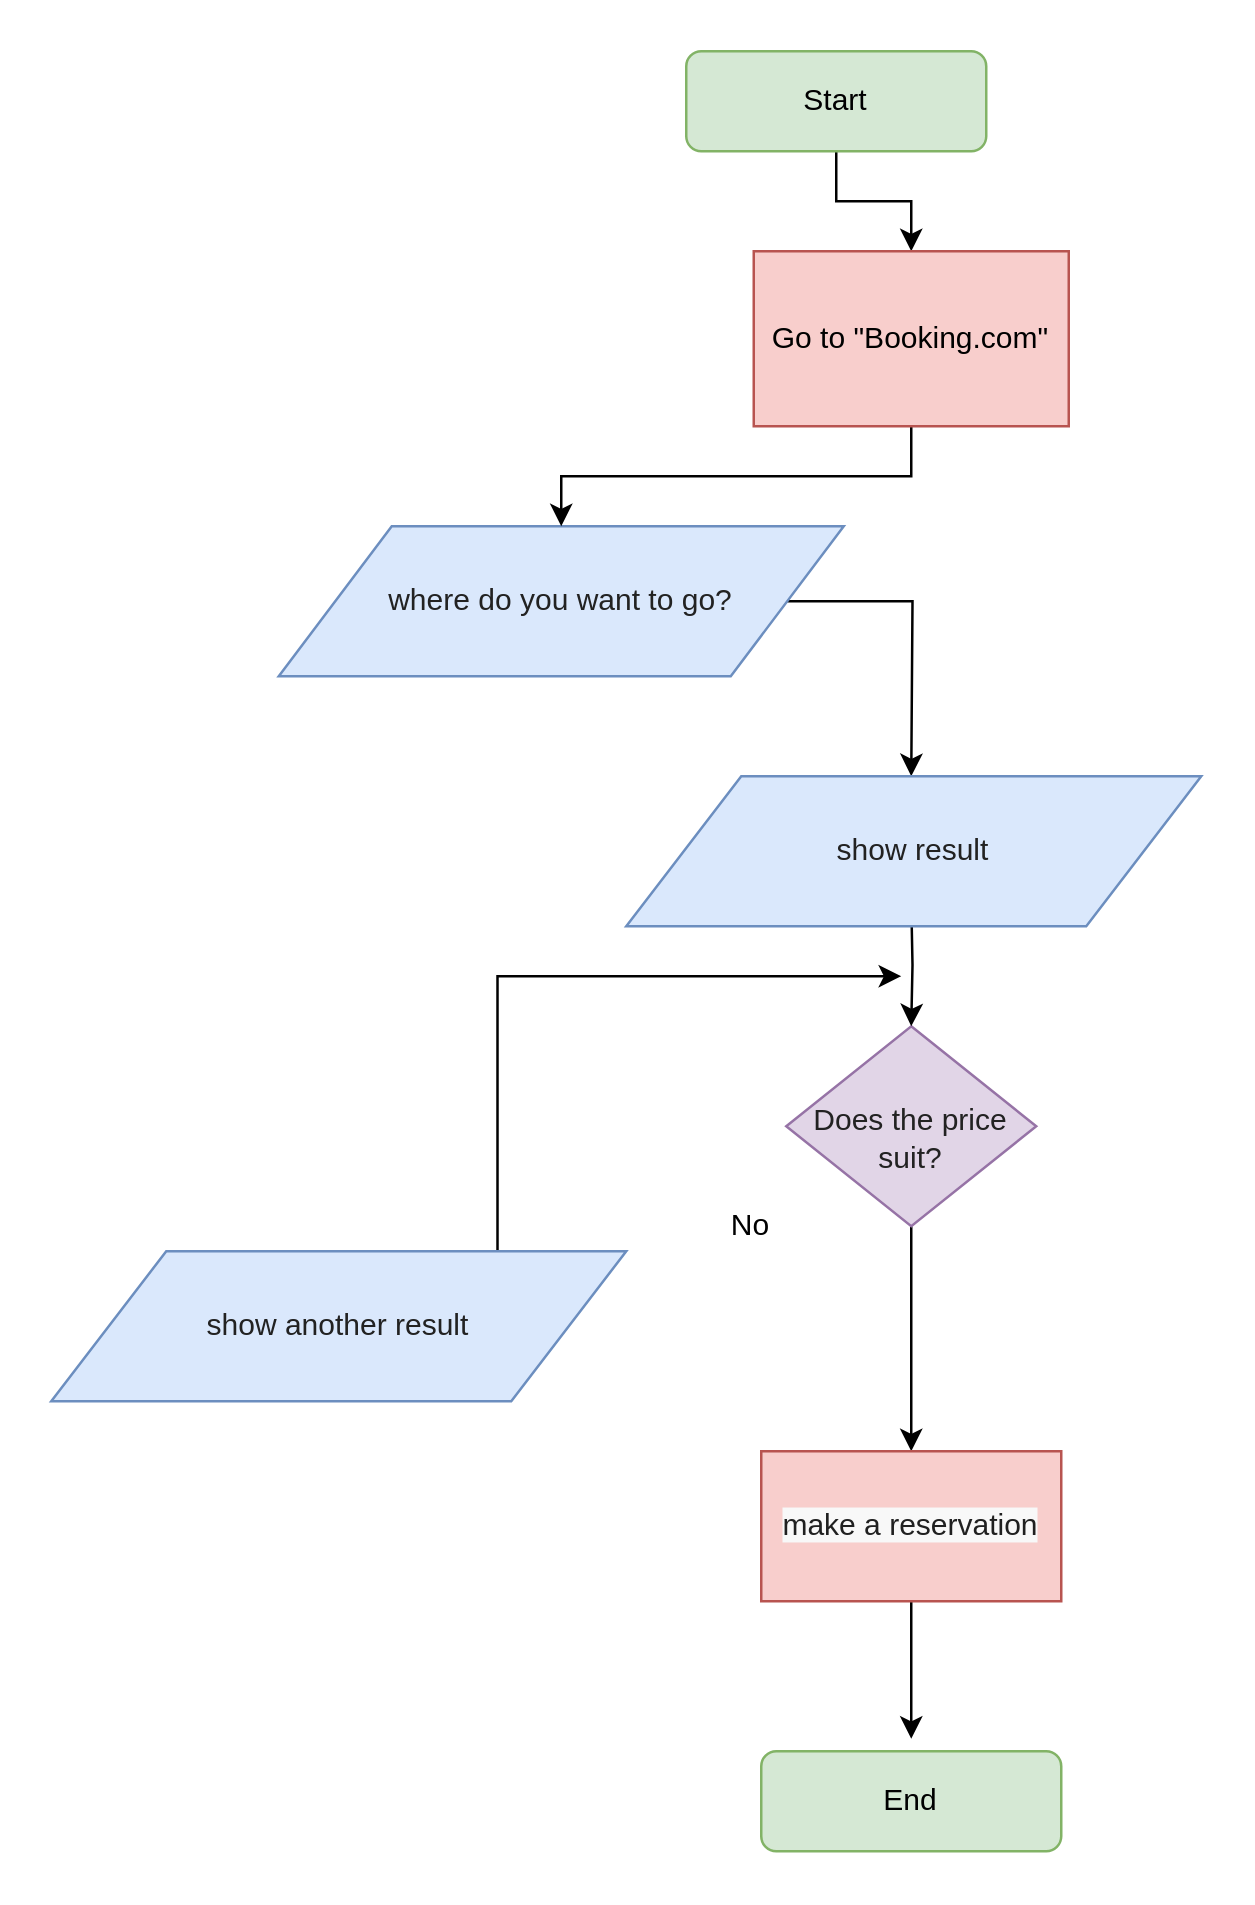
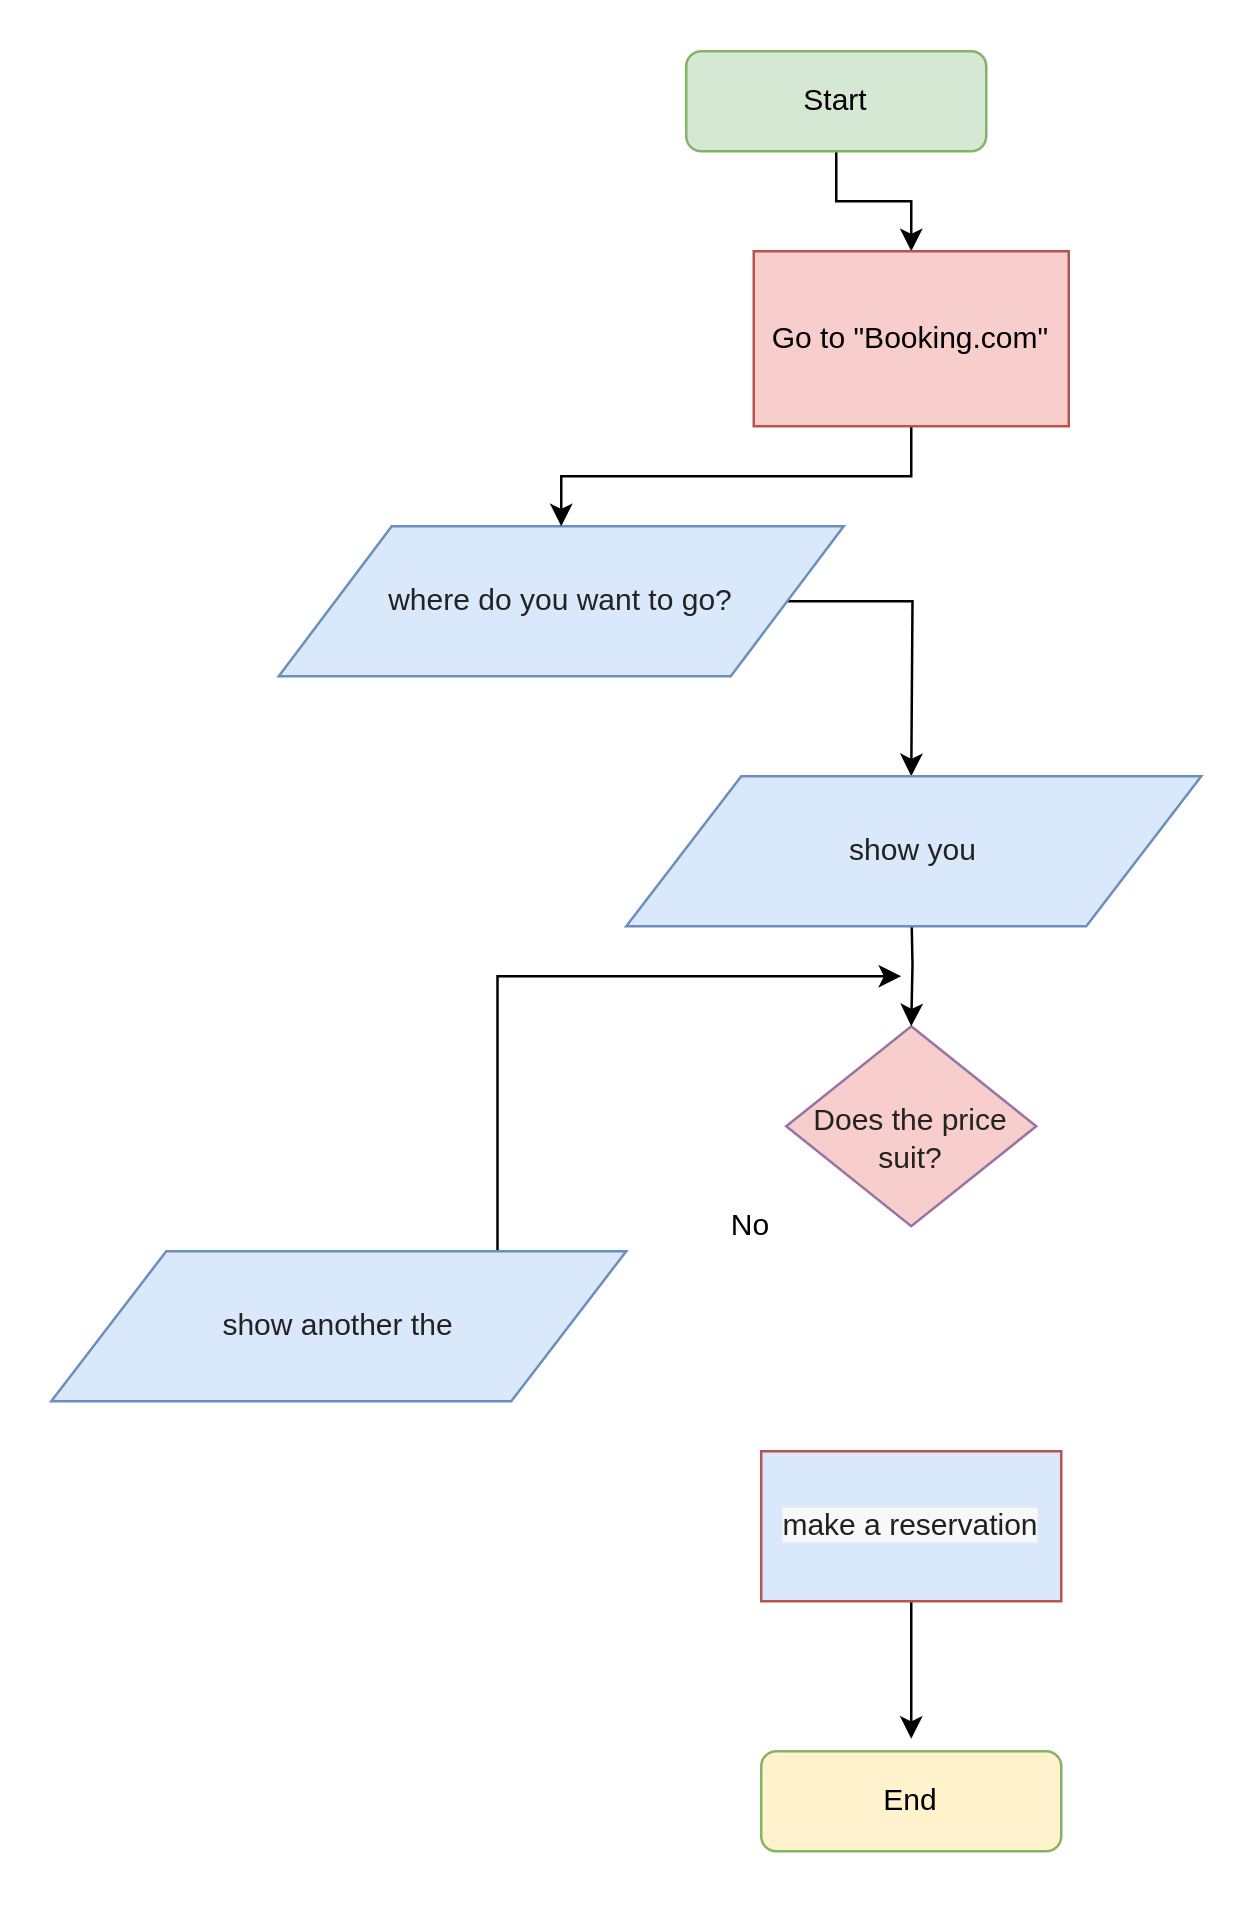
(914, 851) -> (914, 851)
(911, 1126) -> (911, 1126)
(339, 1326) -> (339, 1326)
(911, 1330) -> none
(911, 1526) -> (911, 1526)
(911, 1801) -> (911, 1801)
